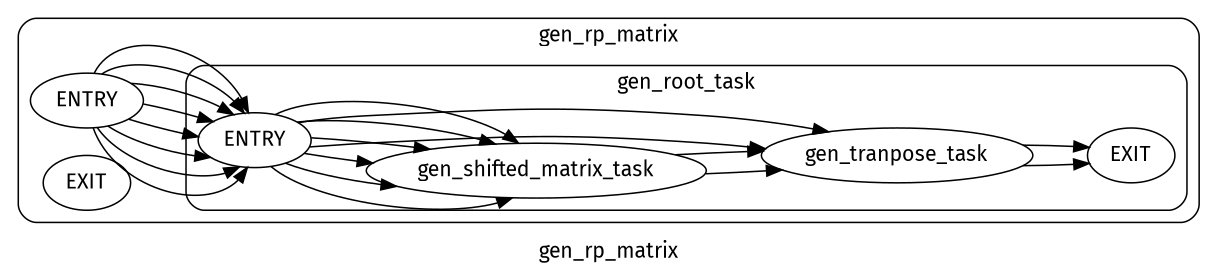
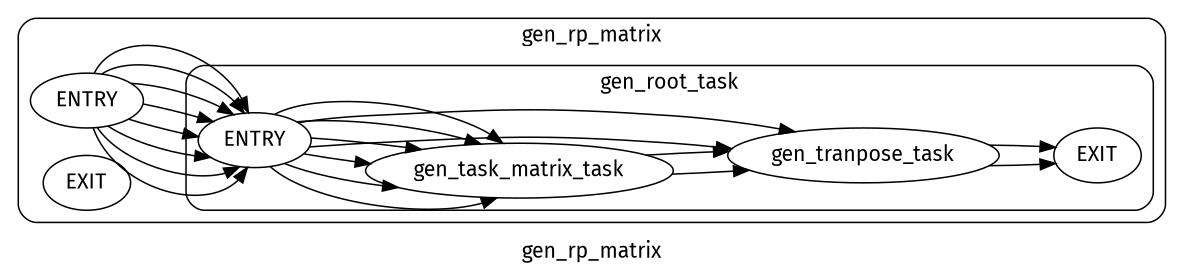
(536, 171) -> (519, 171)
